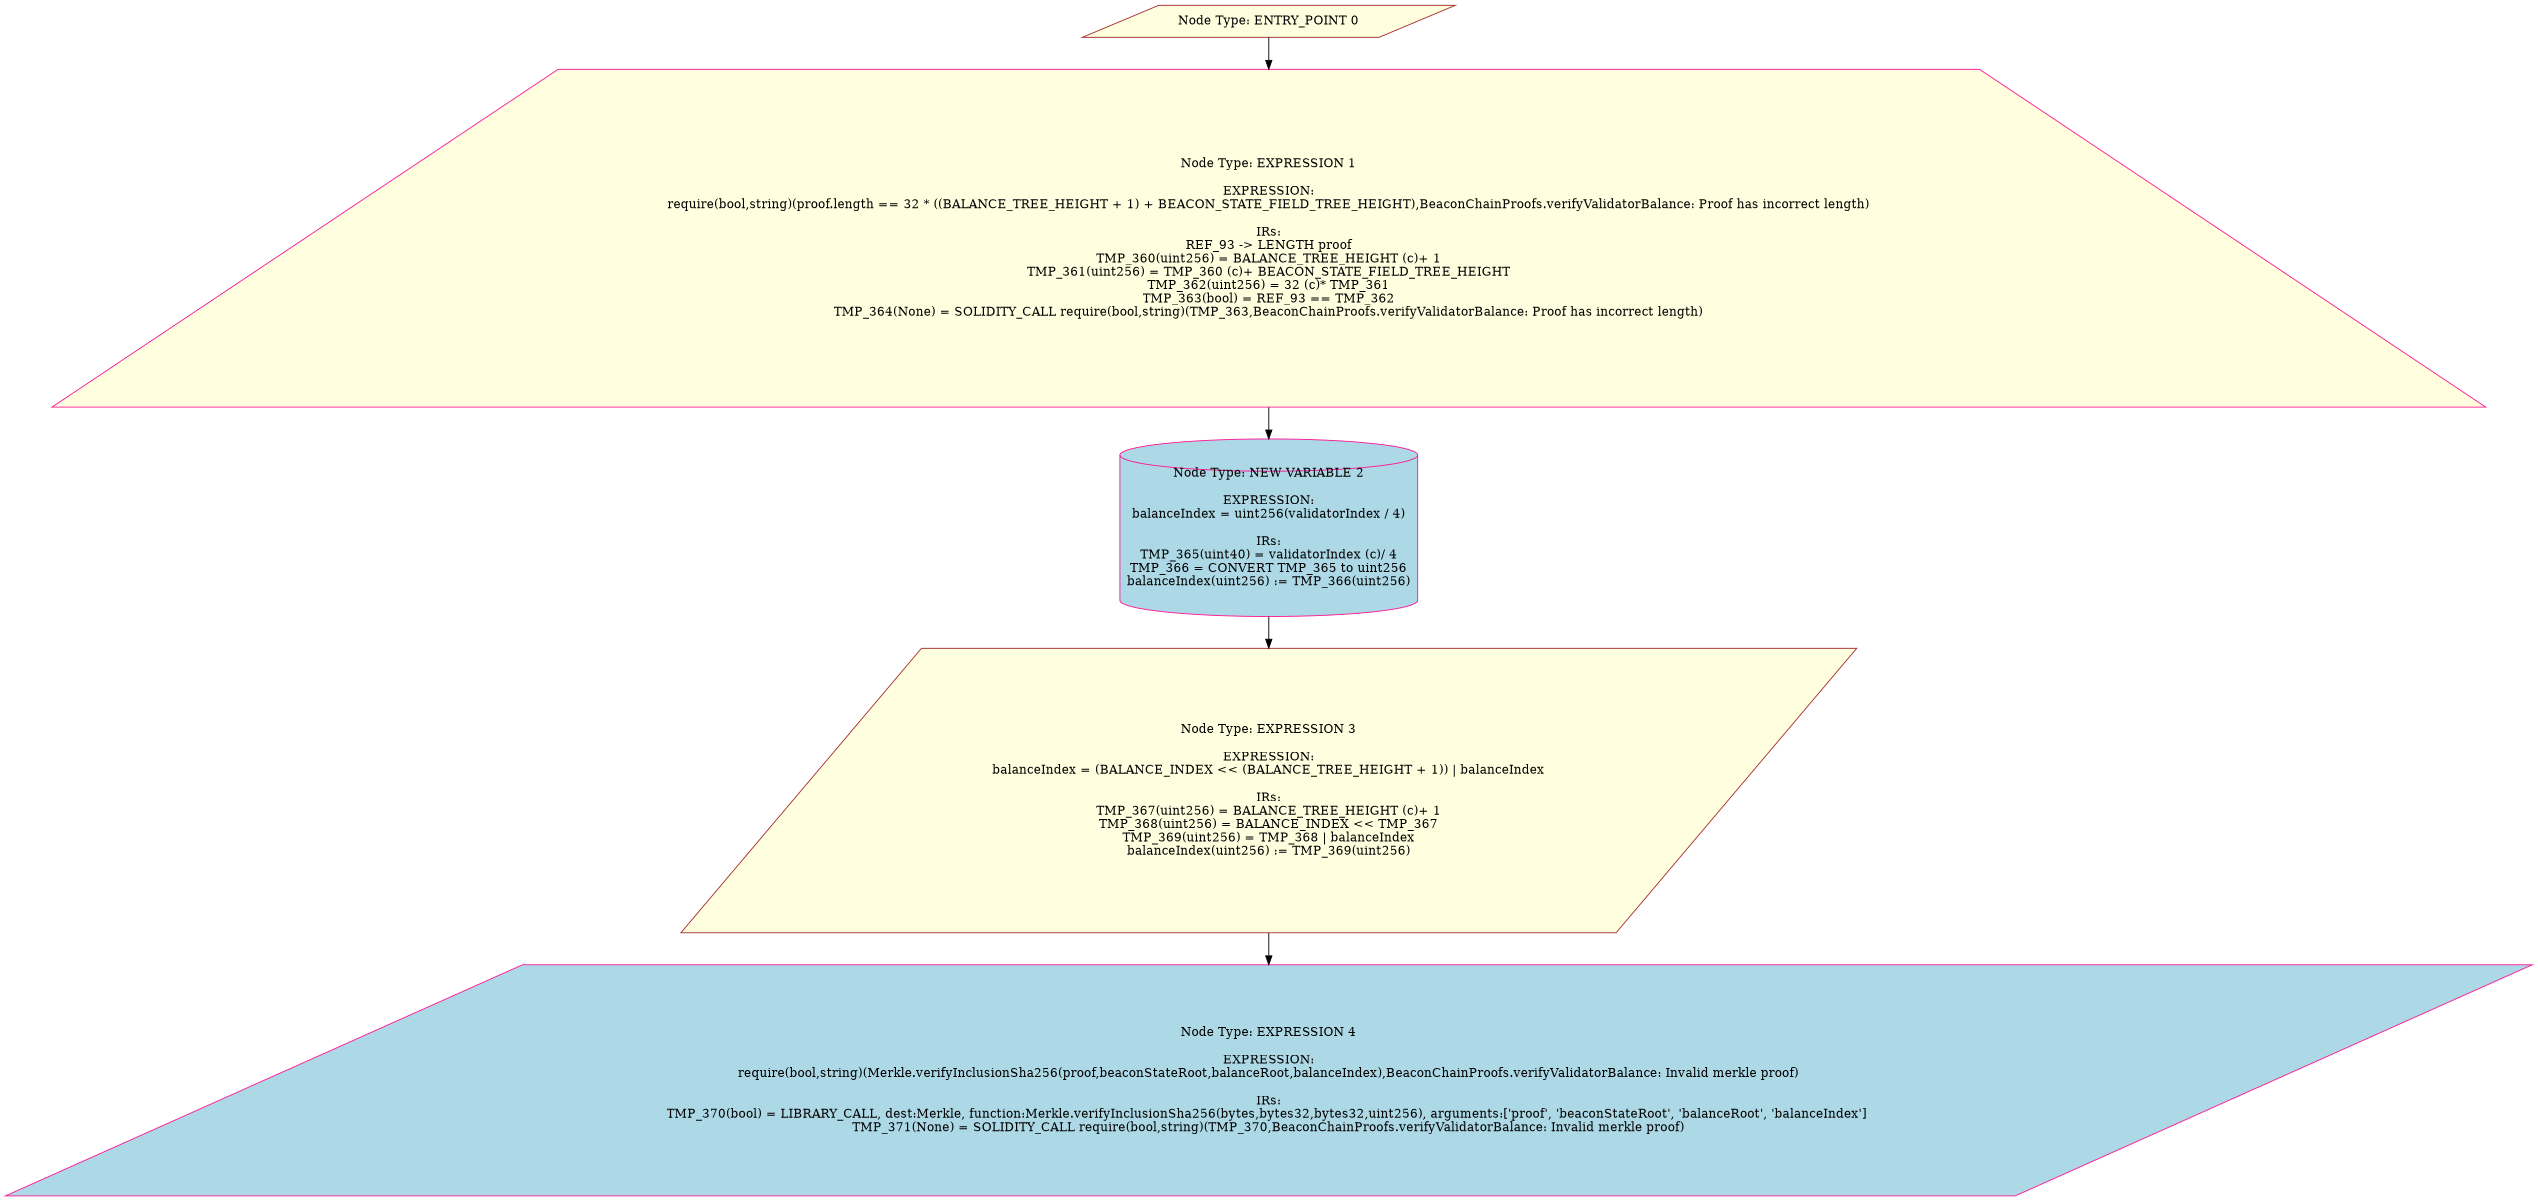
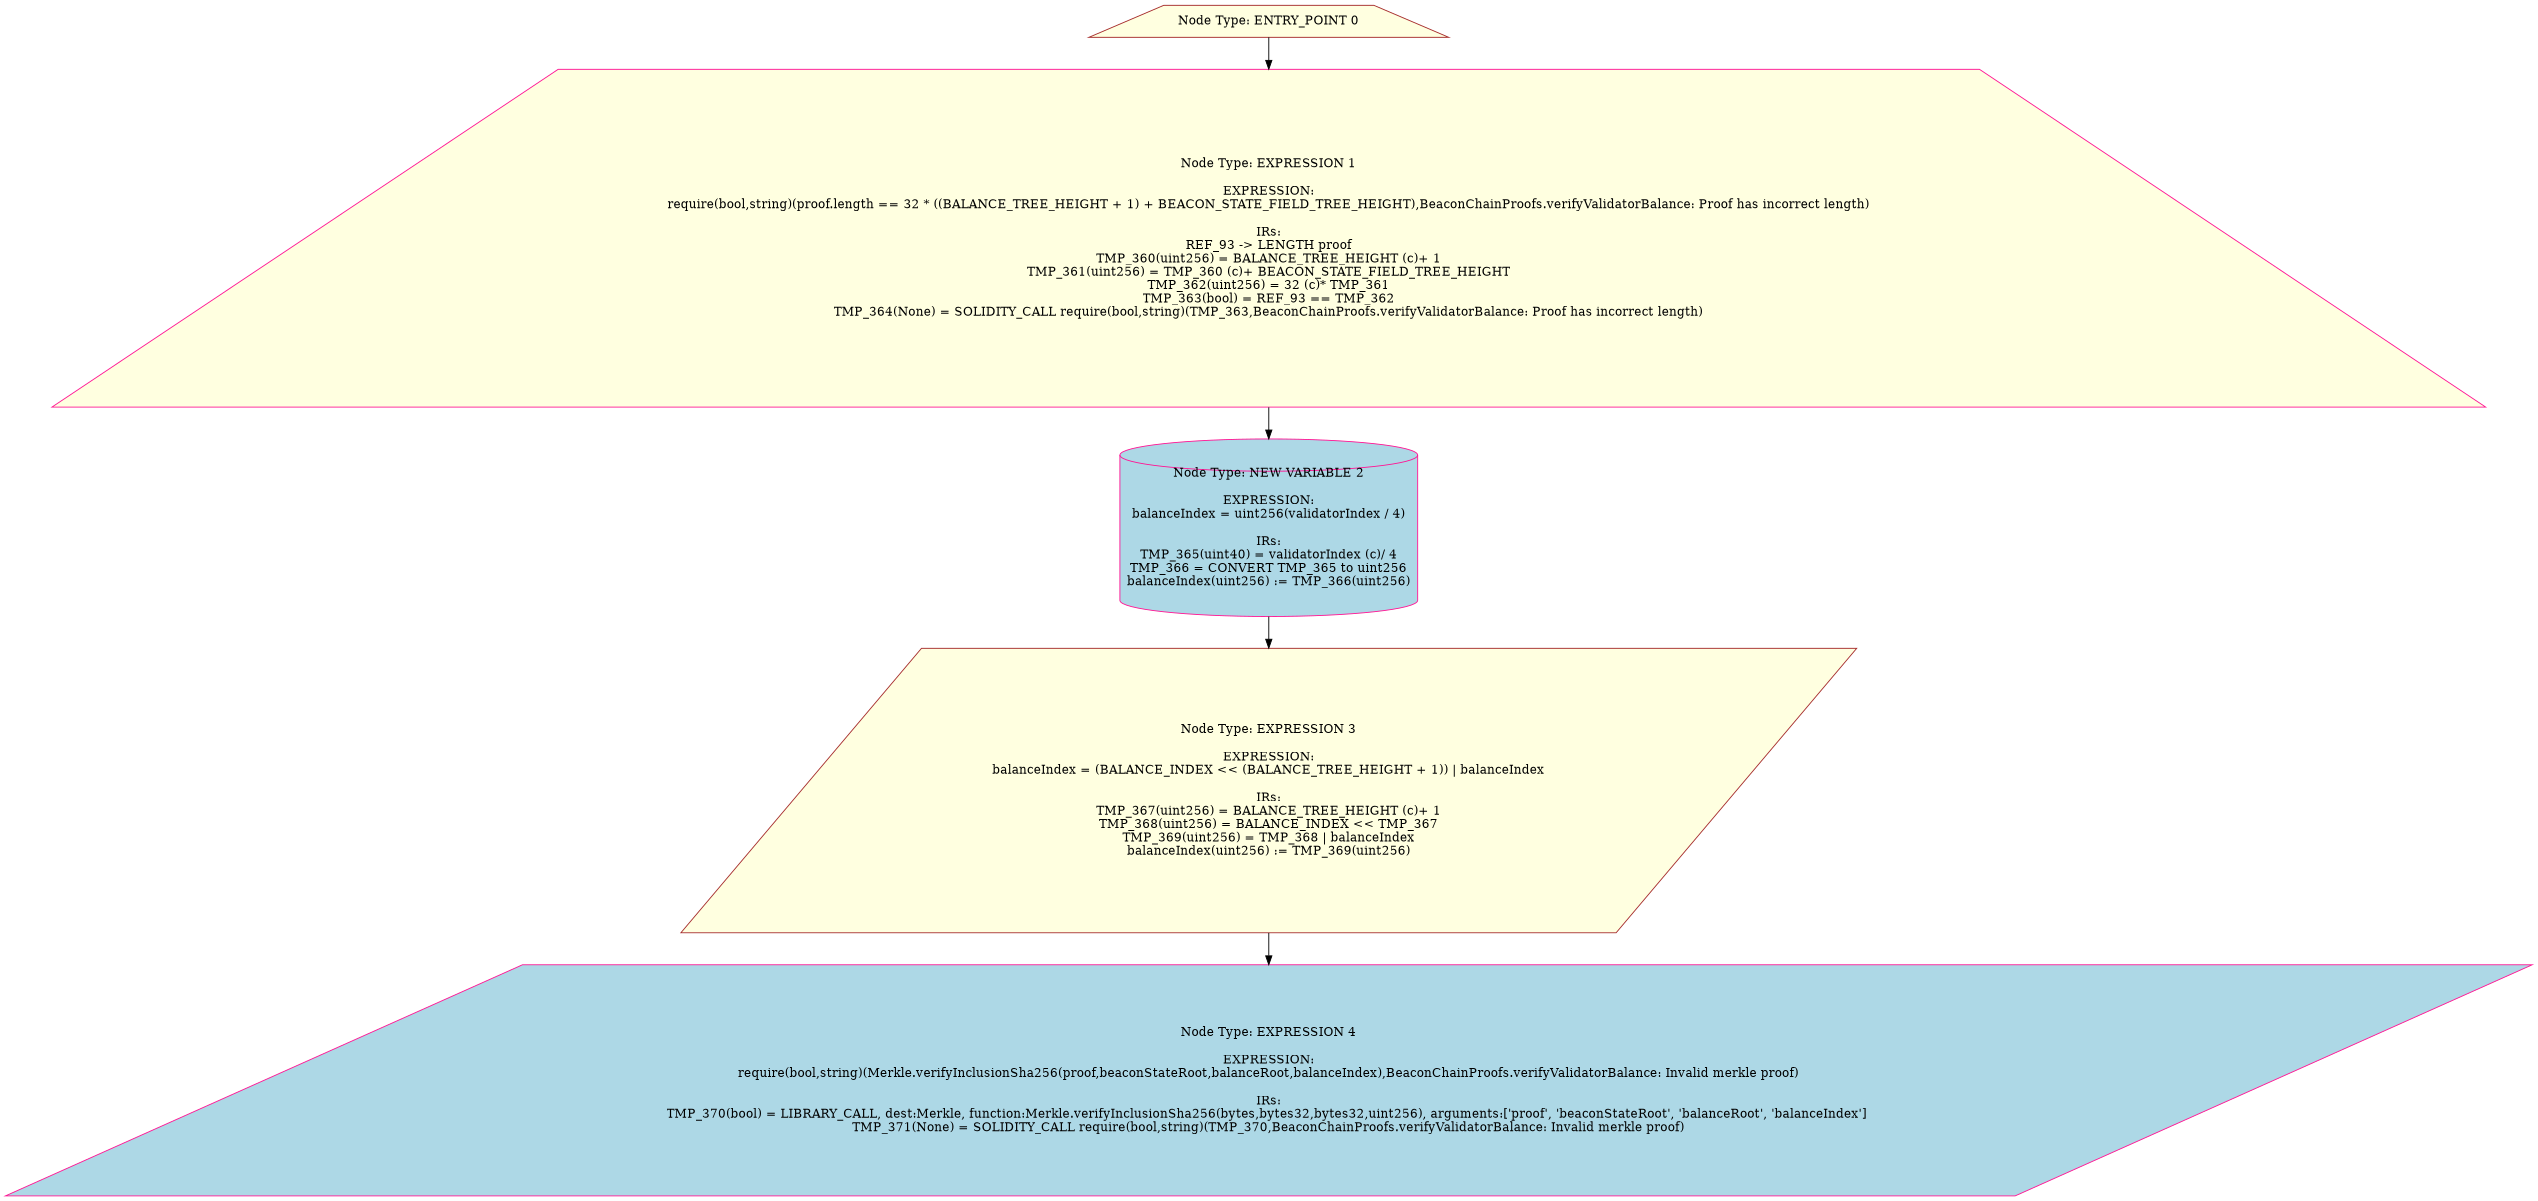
(1269, 21) -> (1269, 21)
